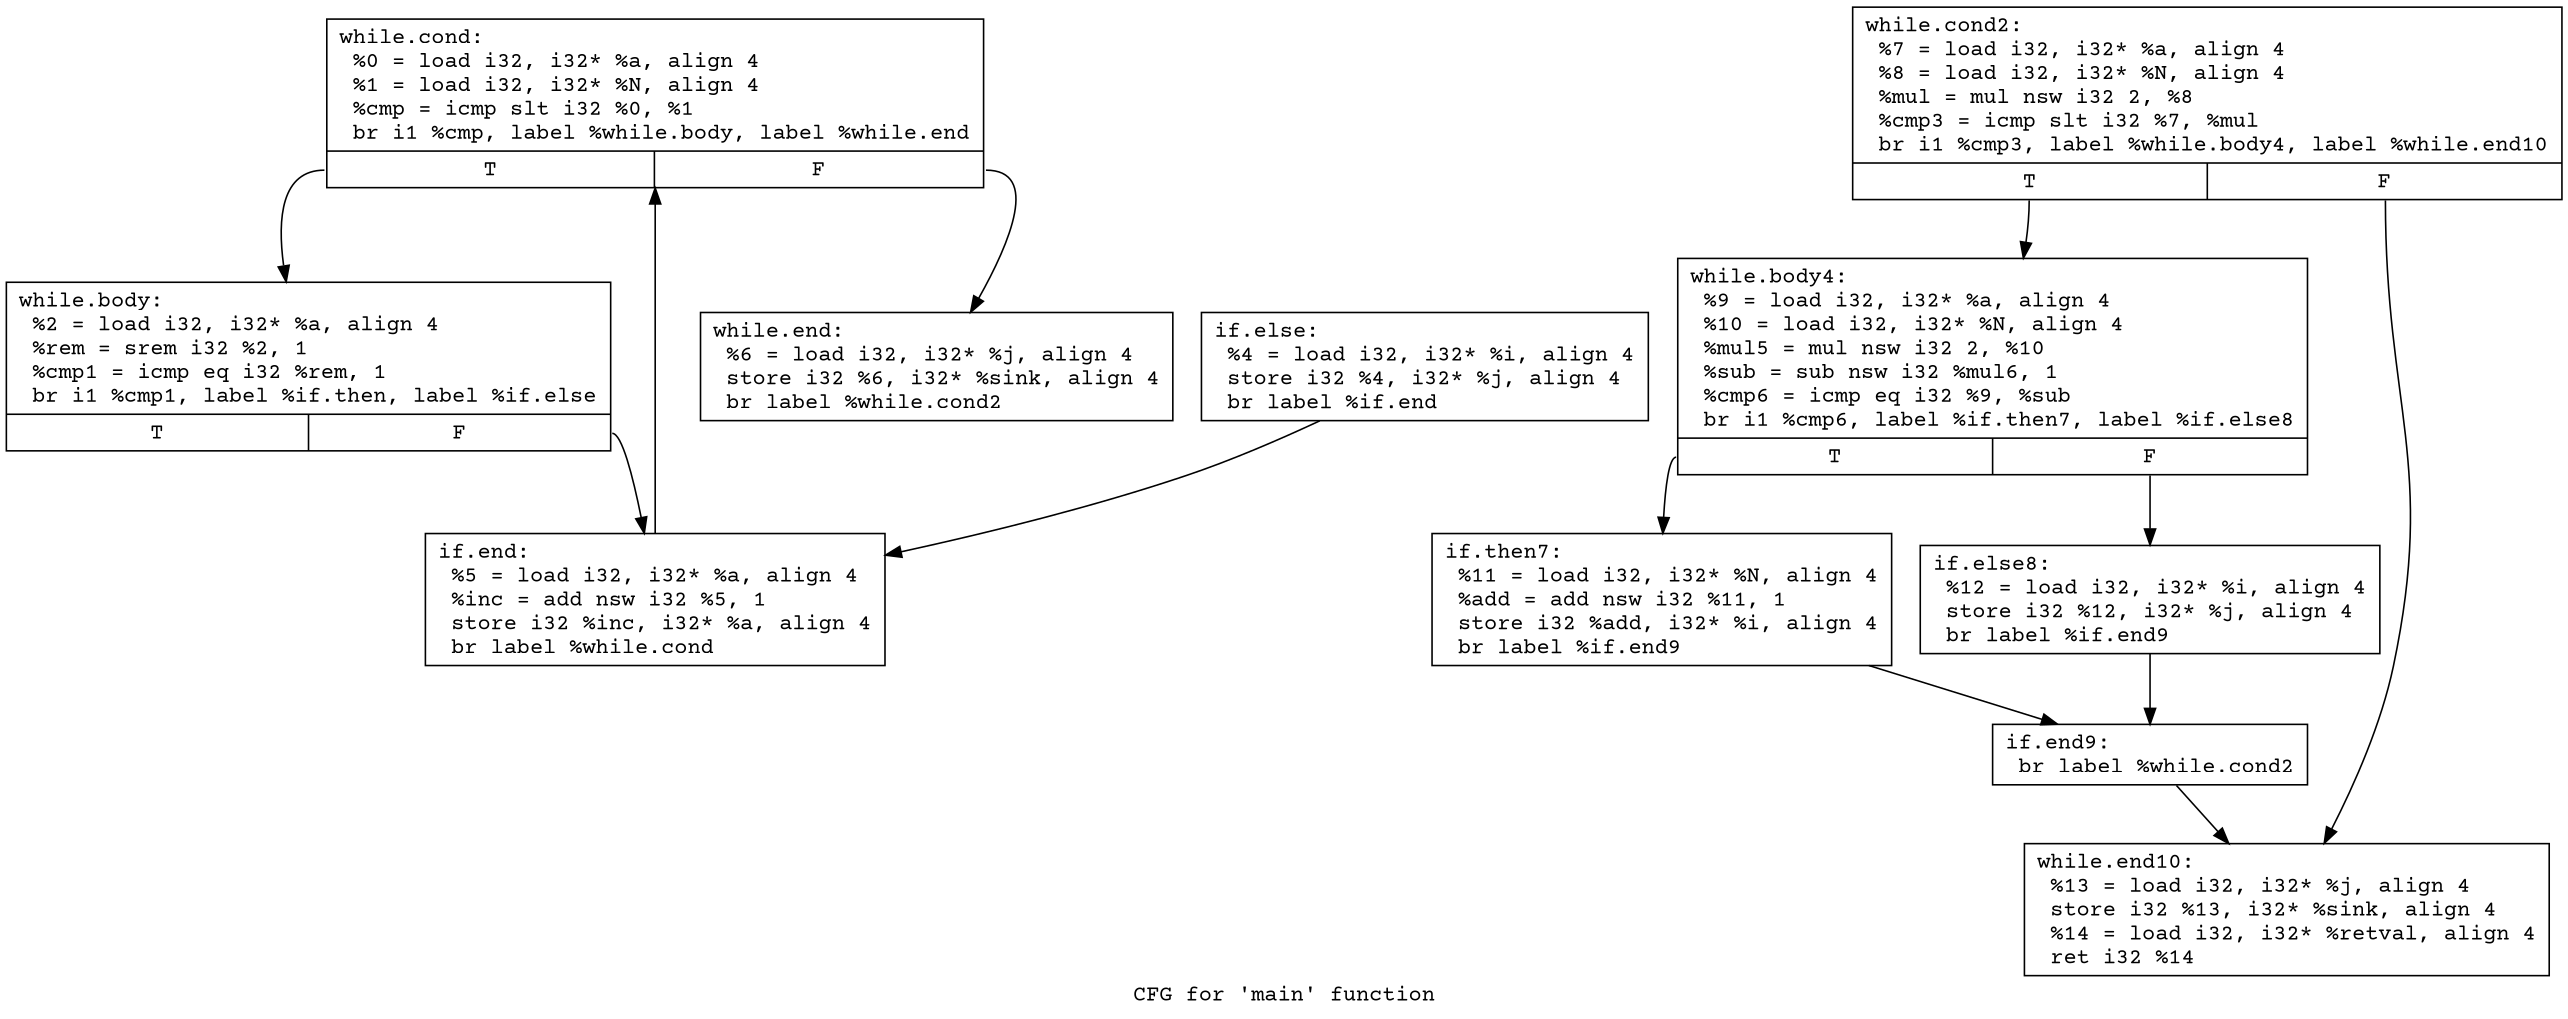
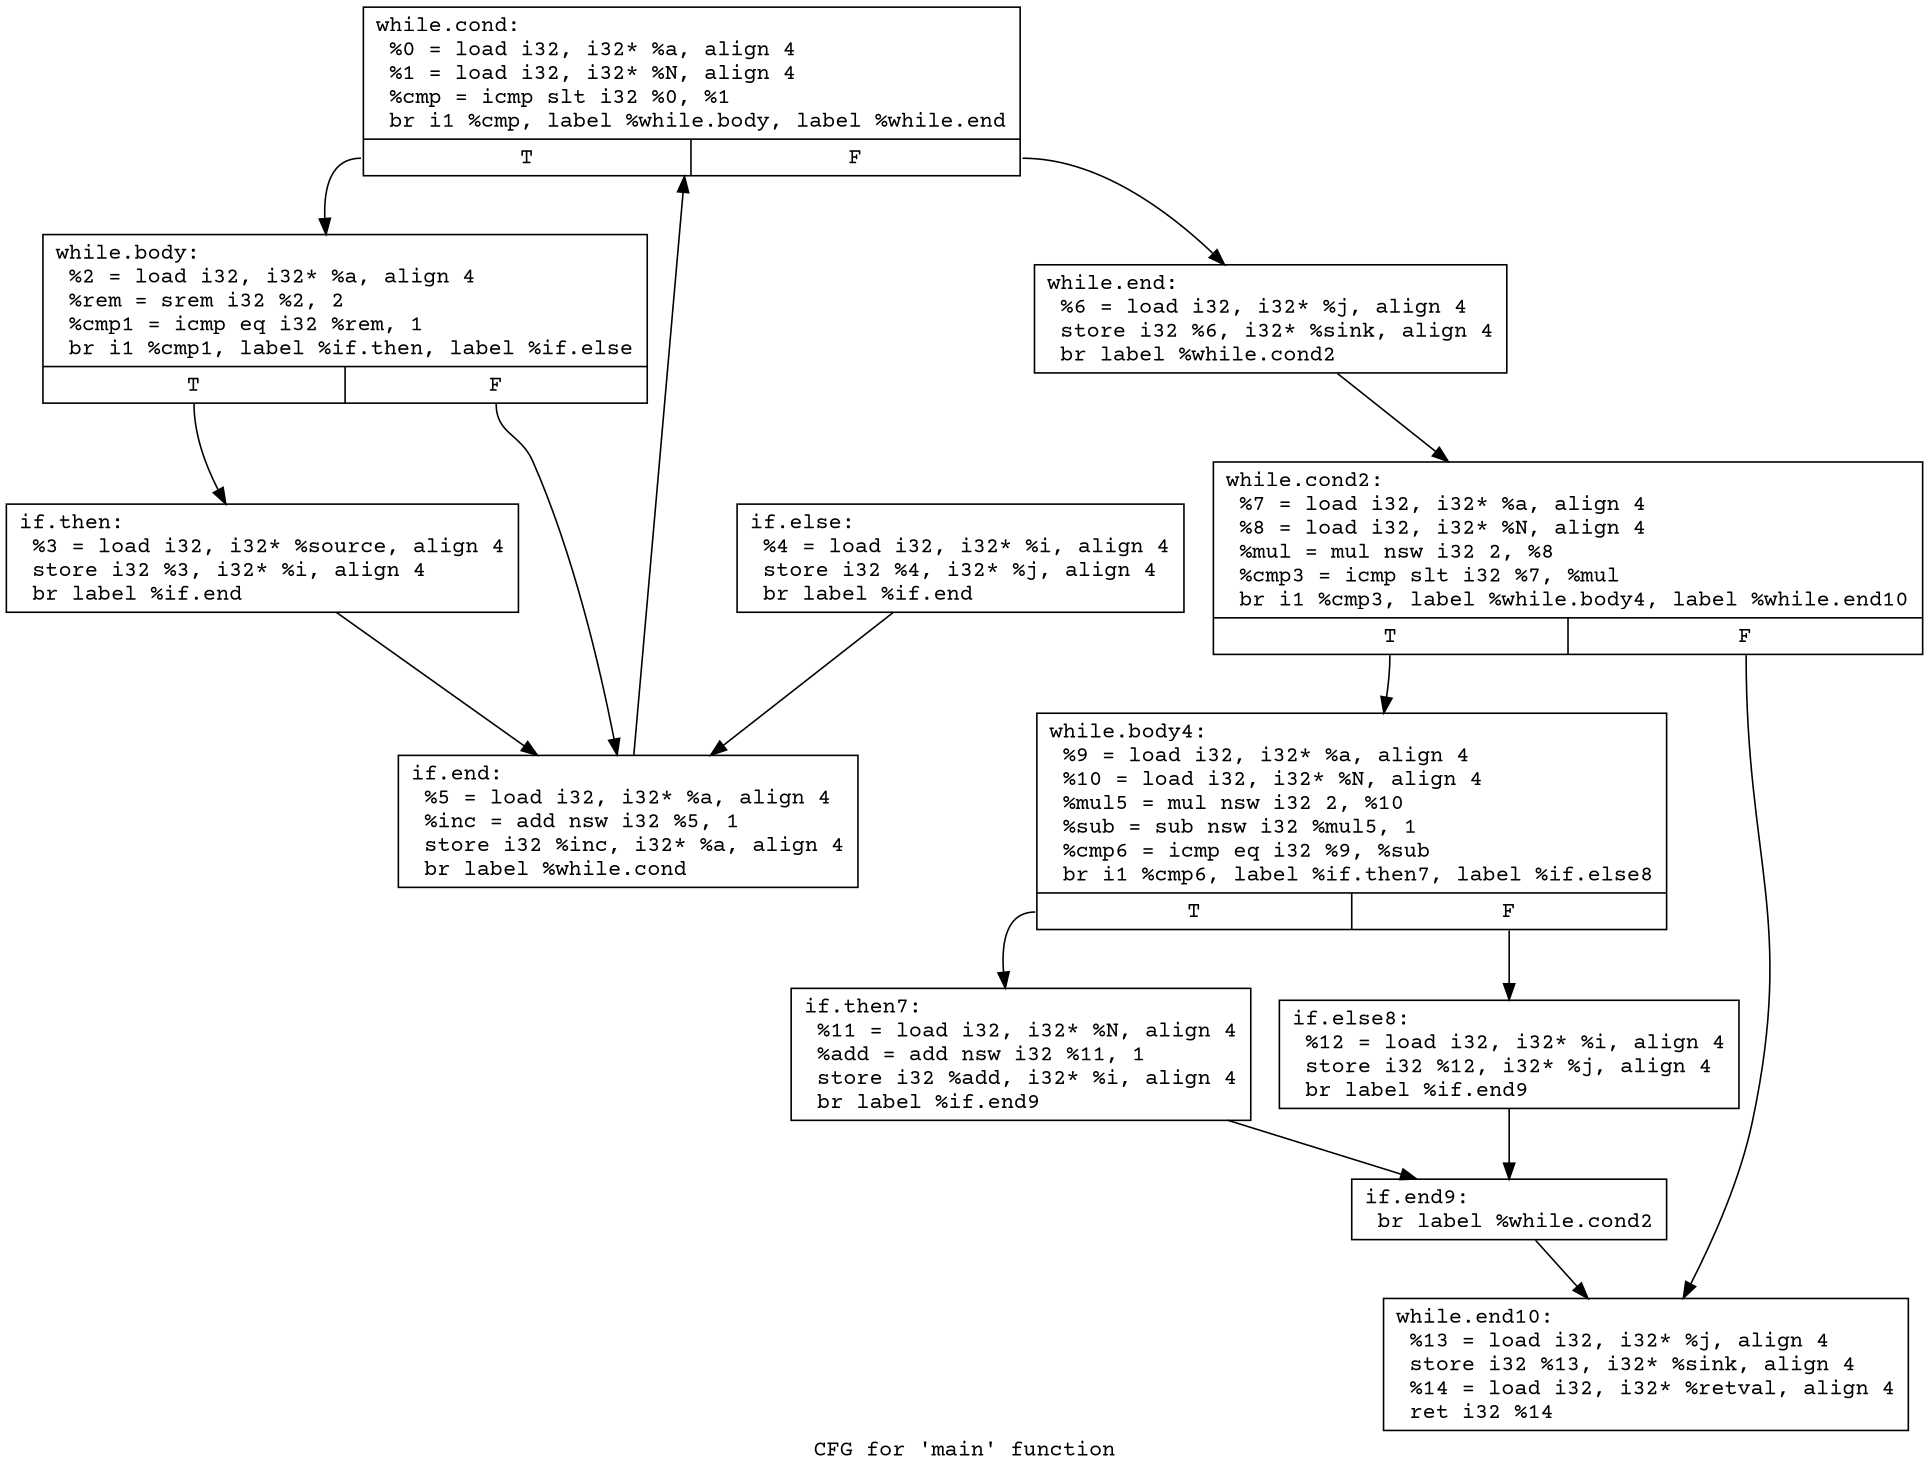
(164, 347) -> (200, 300)
(1875, 371) -> (1234, 826)
none -> (1387, 413)
none -> (262, 558)
